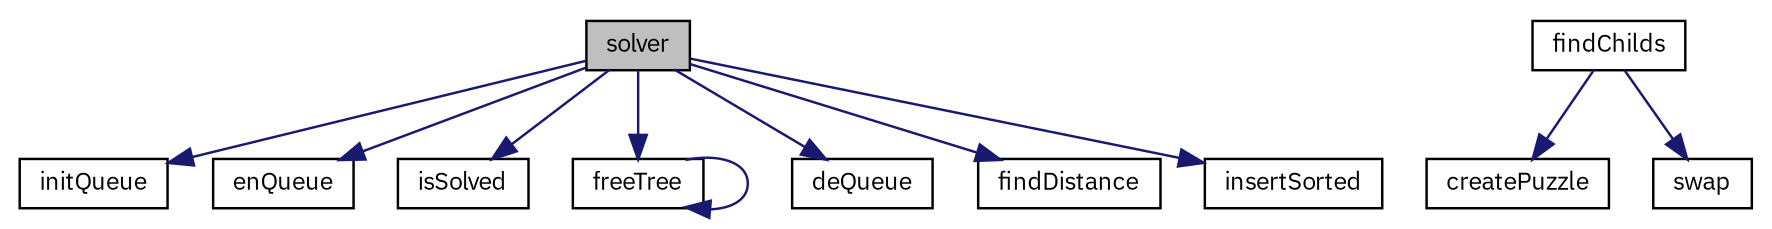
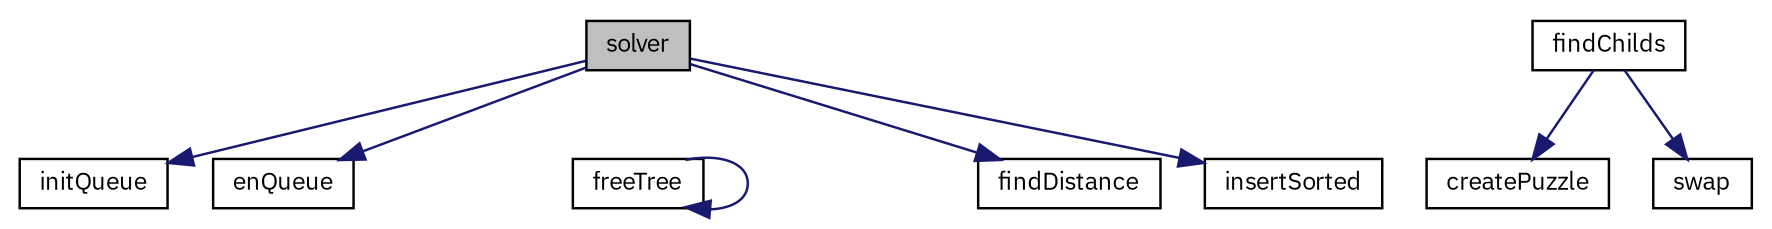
(638, 102) -> none
(463, 184) -> none
(862, 184) -> none
